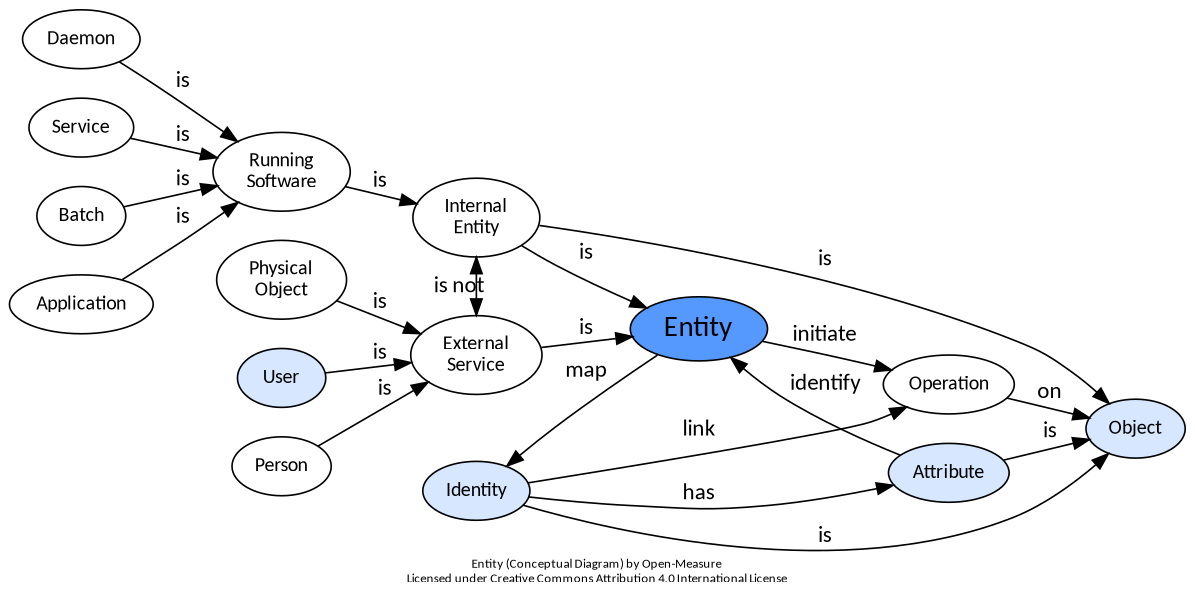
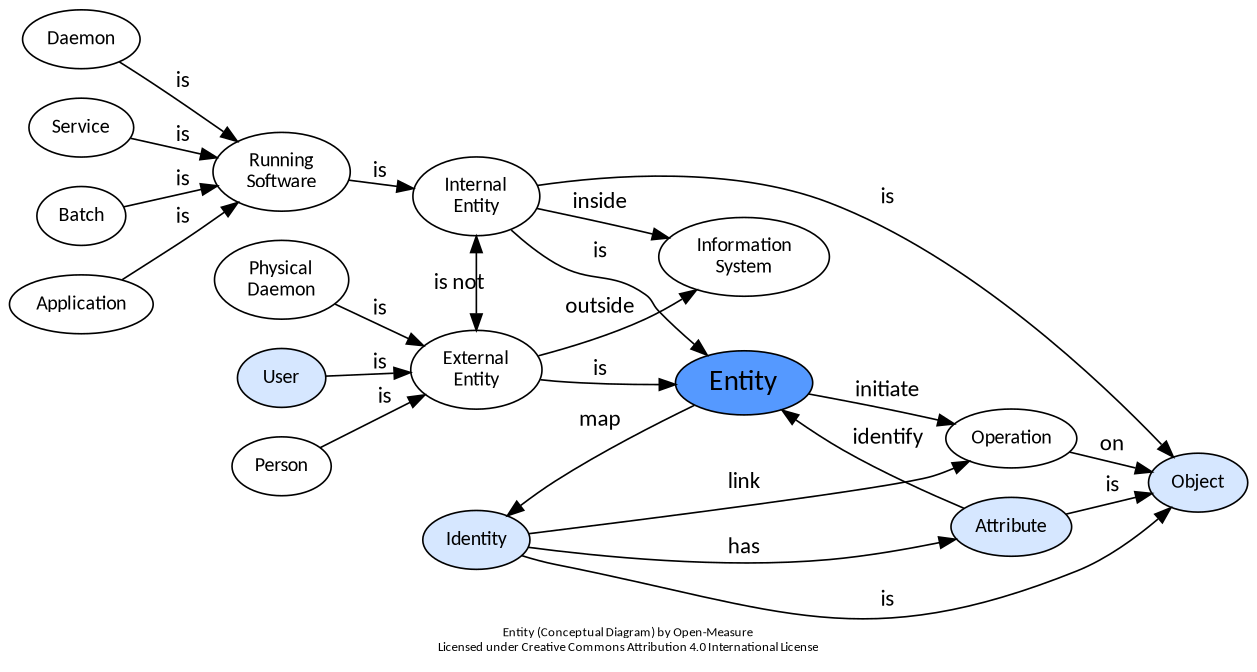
none -> (744, 257)
(282, 280) -> (282, 280)
(476, 355) -> (476, 370)
